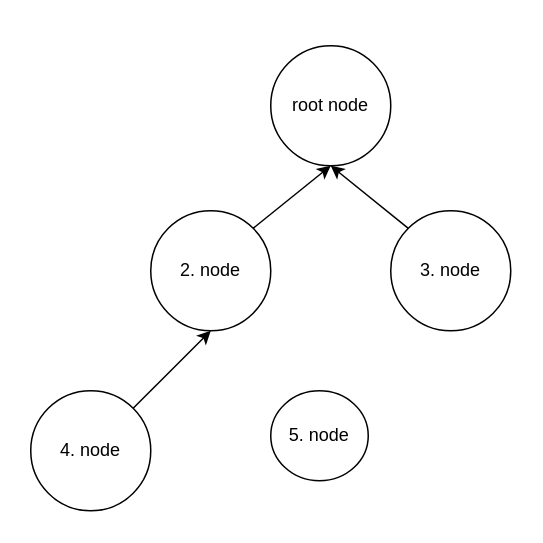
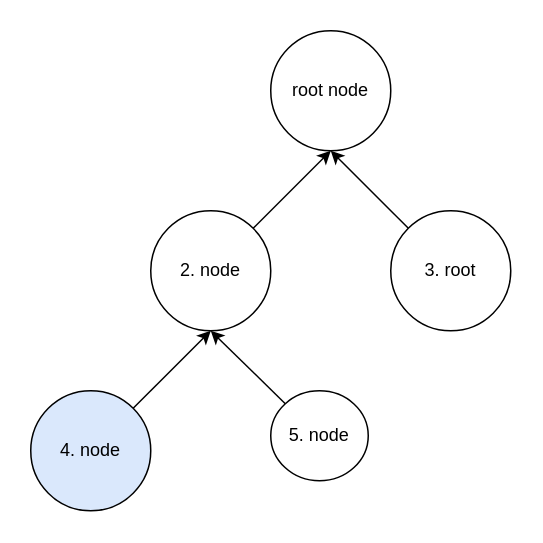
(331, 106) -> (331, 91)
(451, 271) -> (451, 271)
none -> (251, 371)
(91, 451) -> (91, 451)
